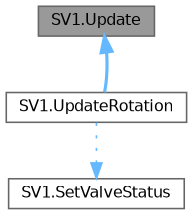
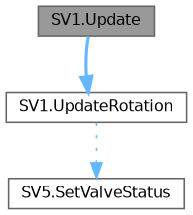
(107, 72) -> (86, 56)
(96, 194) -> (96, 194)
